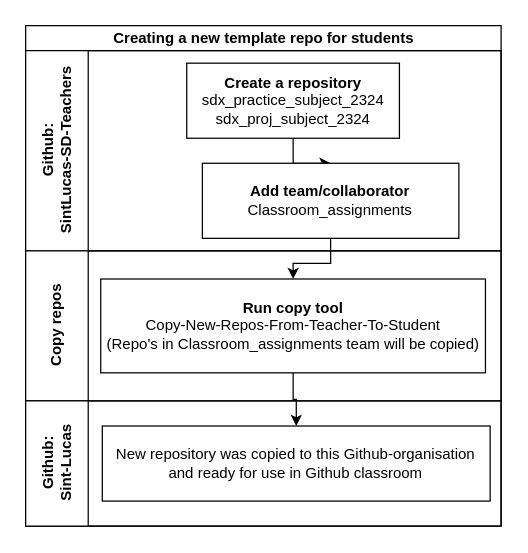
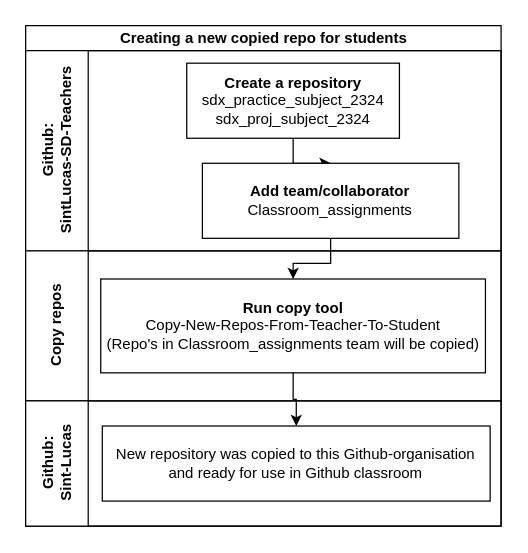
(264, 38) -> (264, 38)
